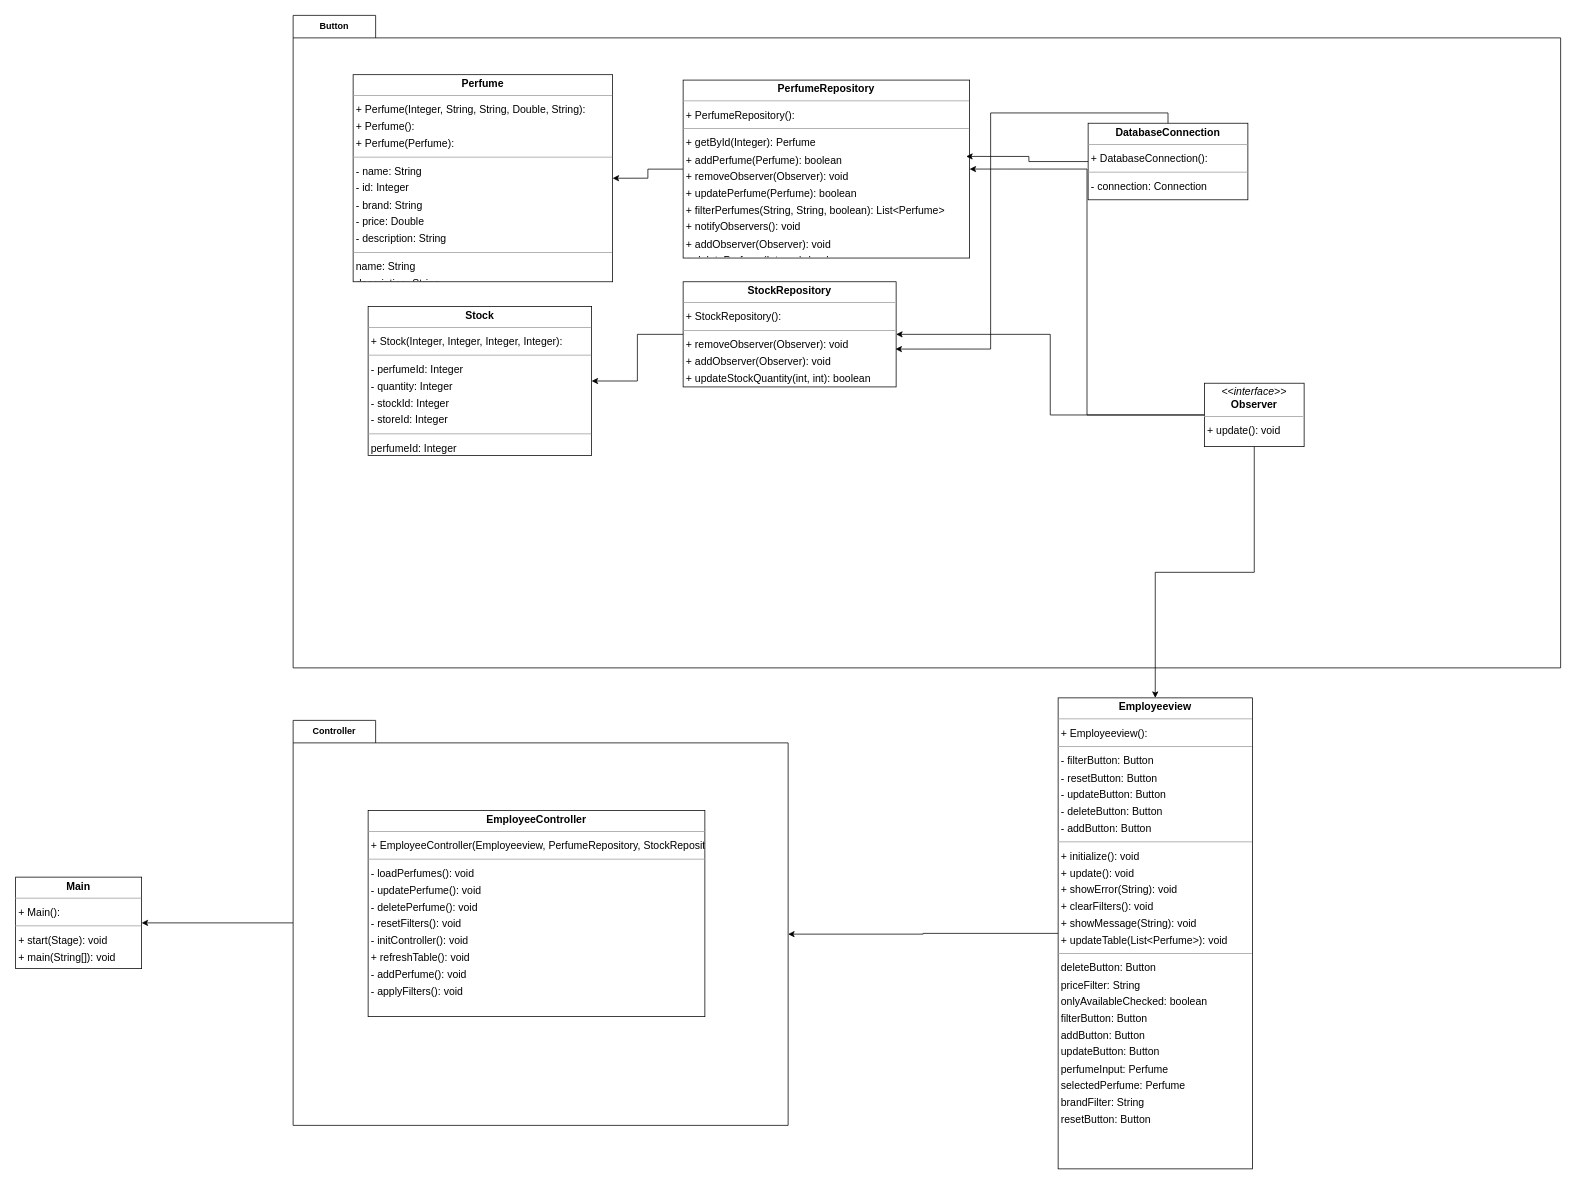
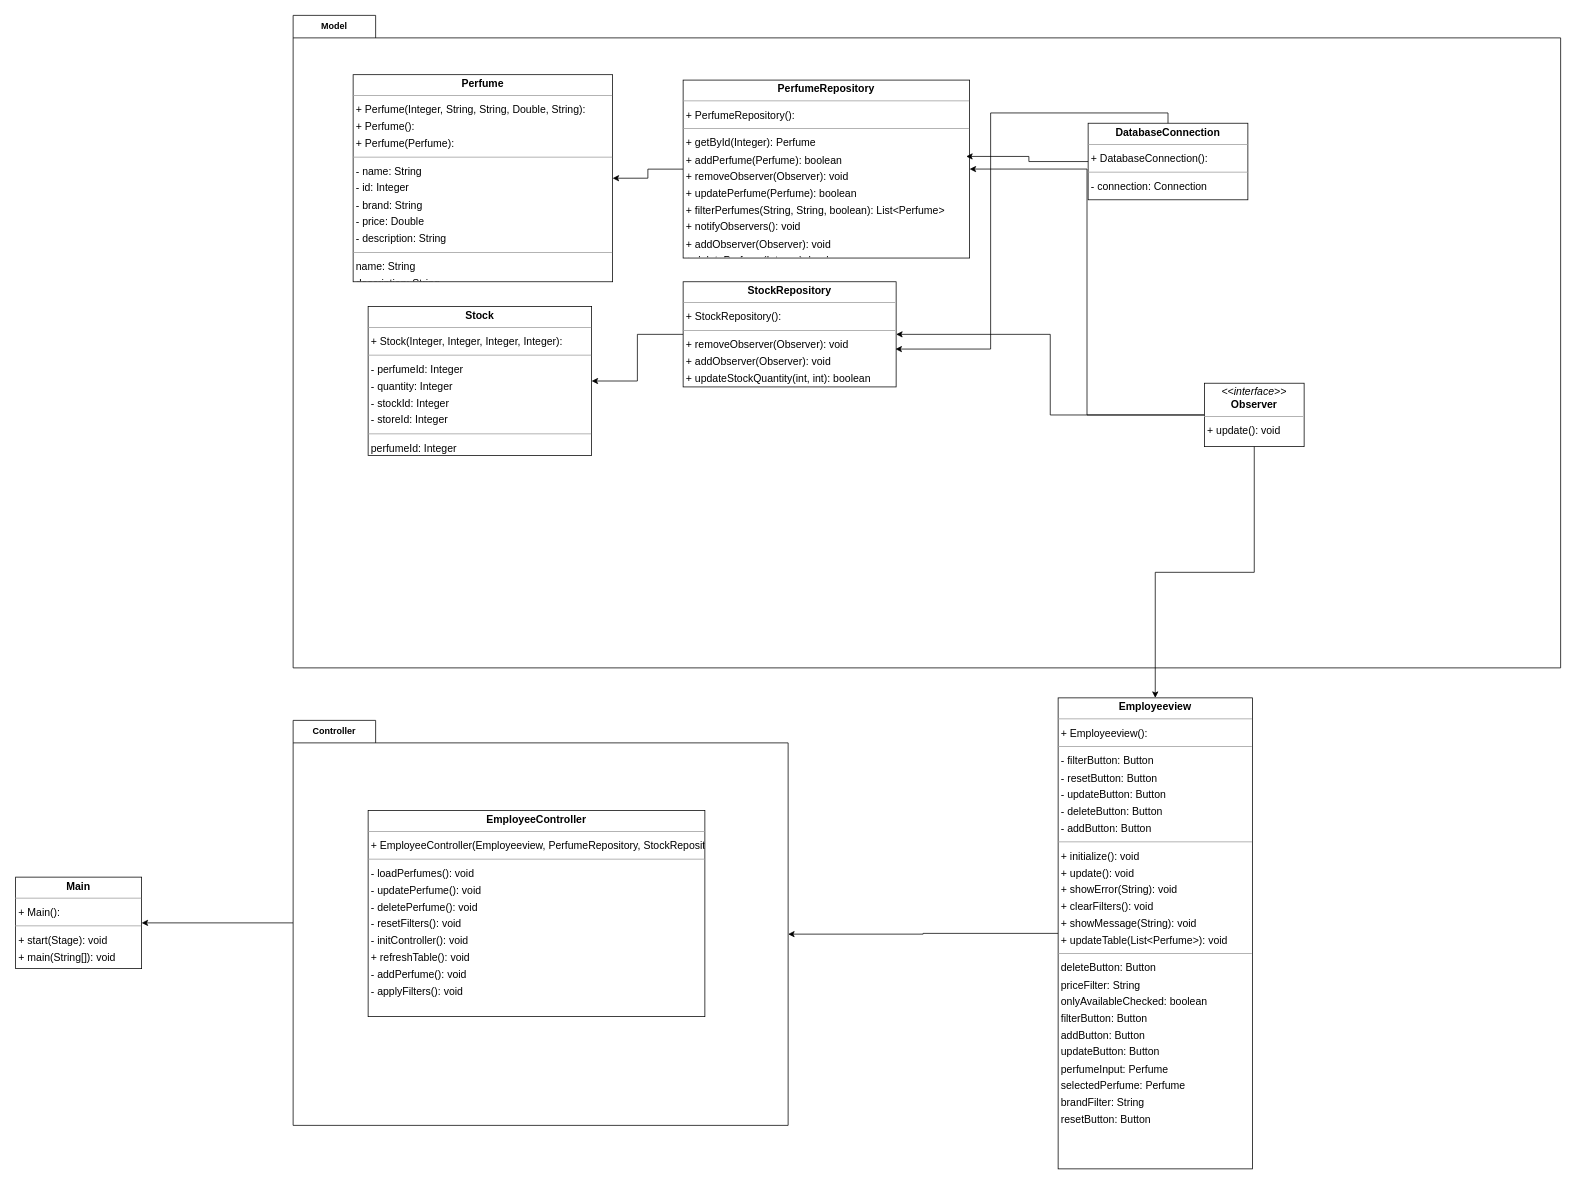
(334, 27) -> (334, 27)
